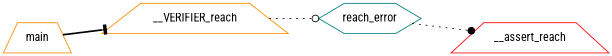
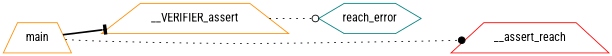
(195, 18) -> (195, 18)
(440, 27) -> (262, 43)
